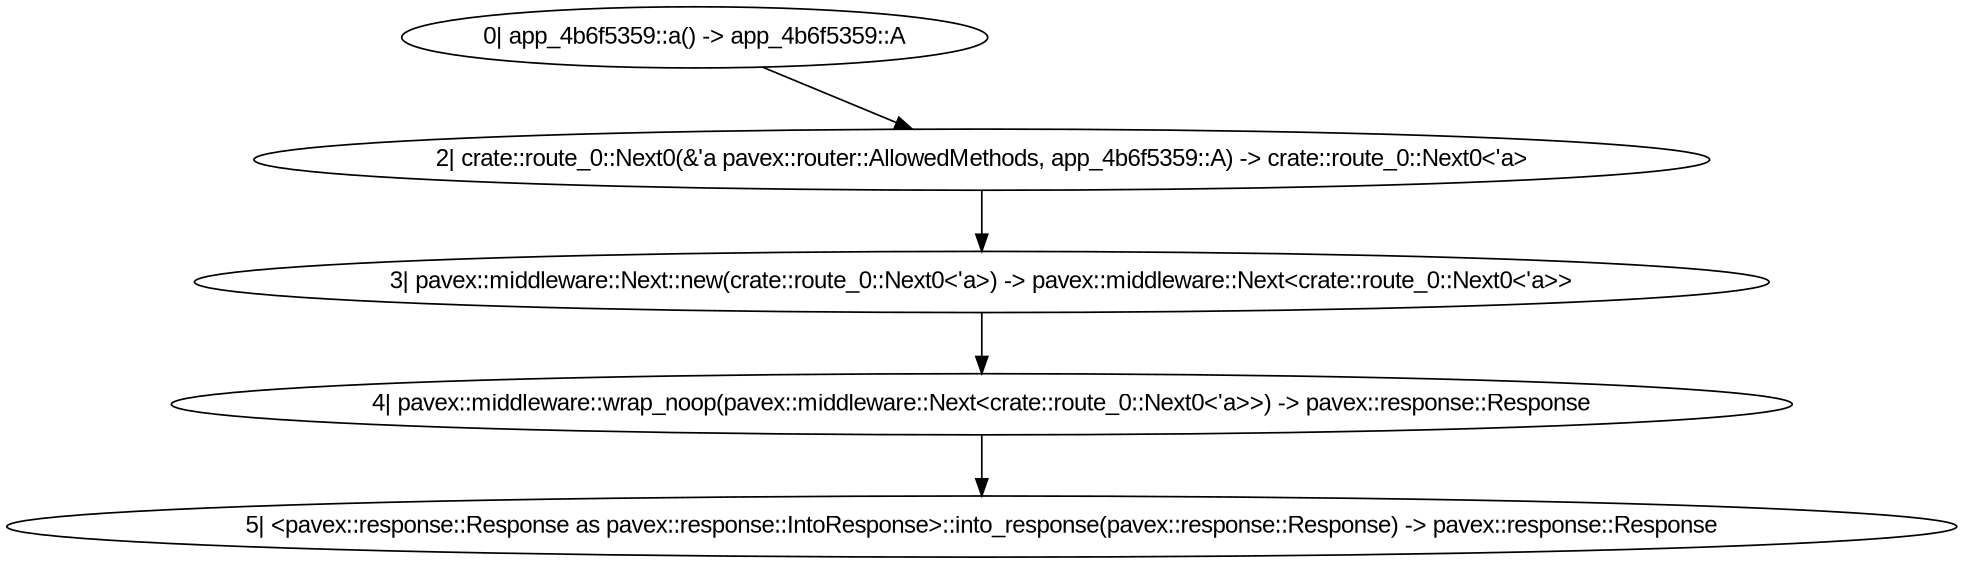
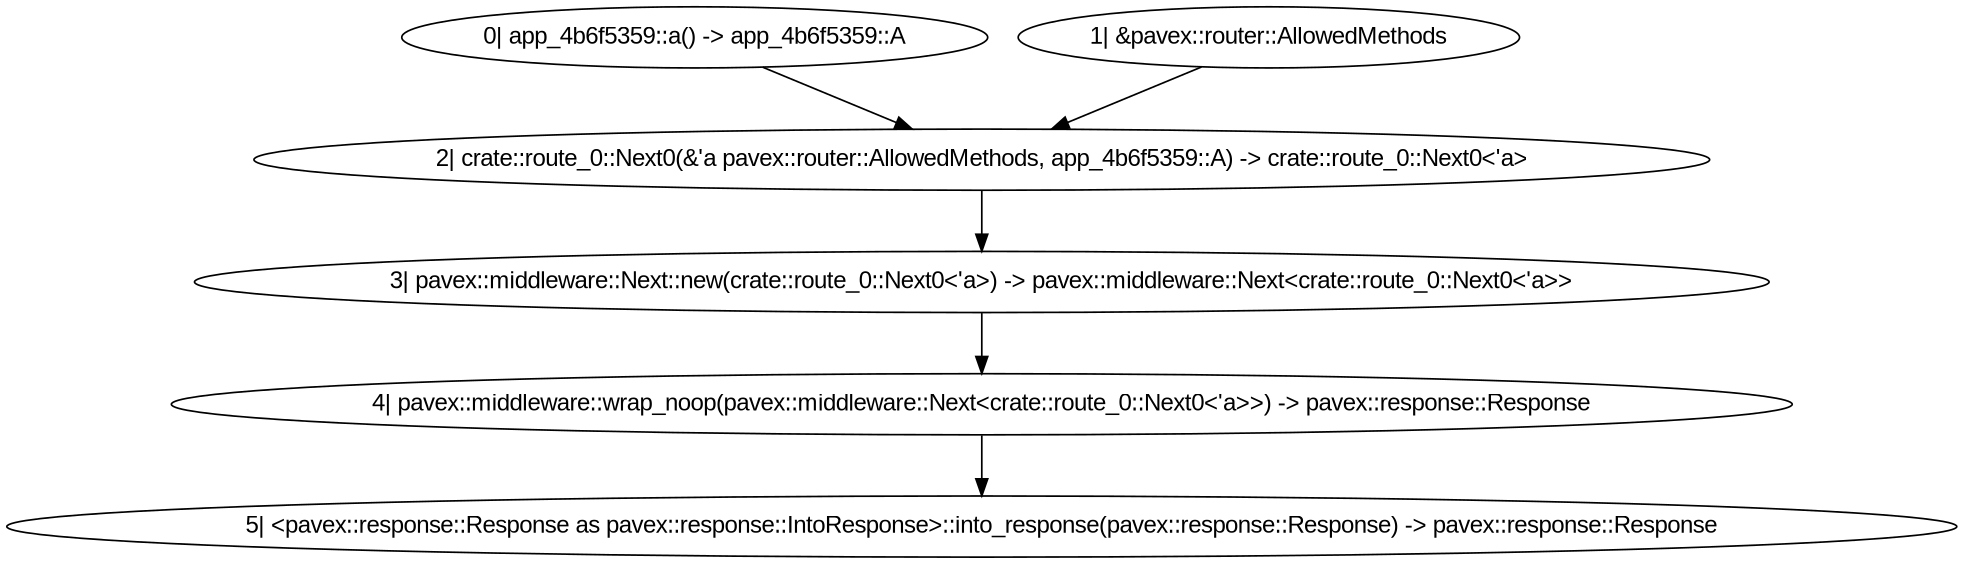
none -> (1269, 37)
